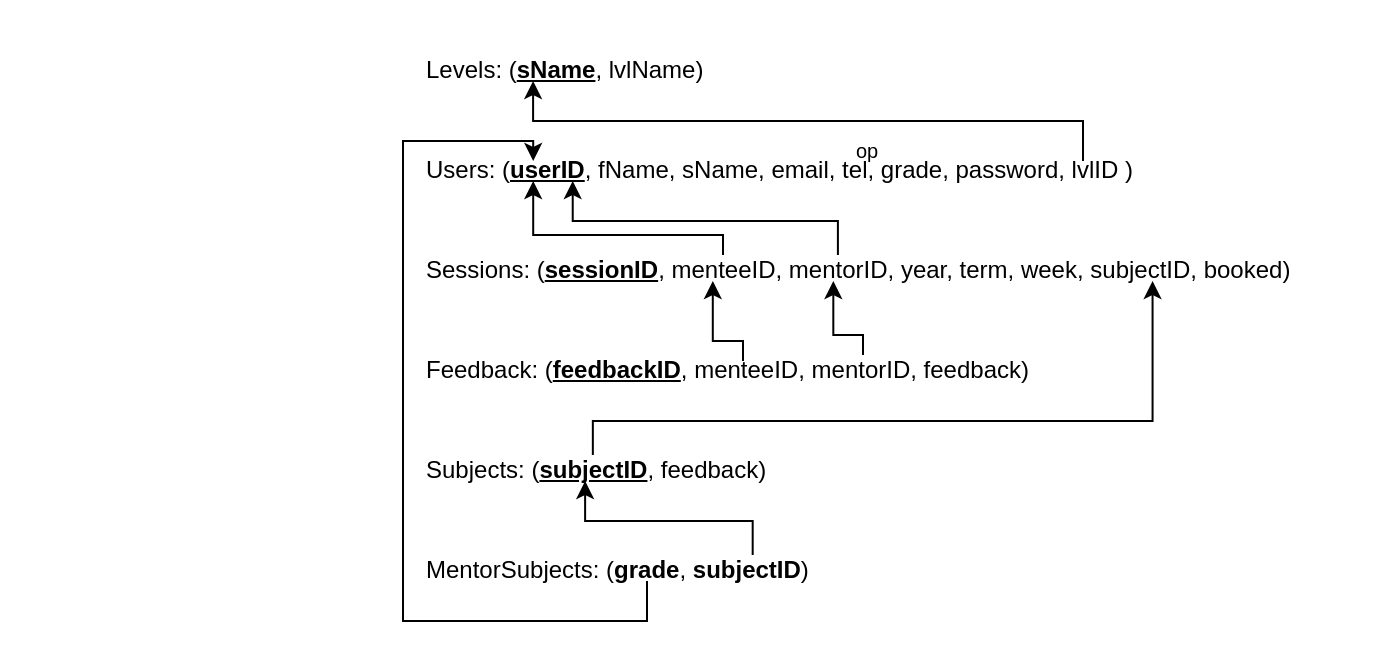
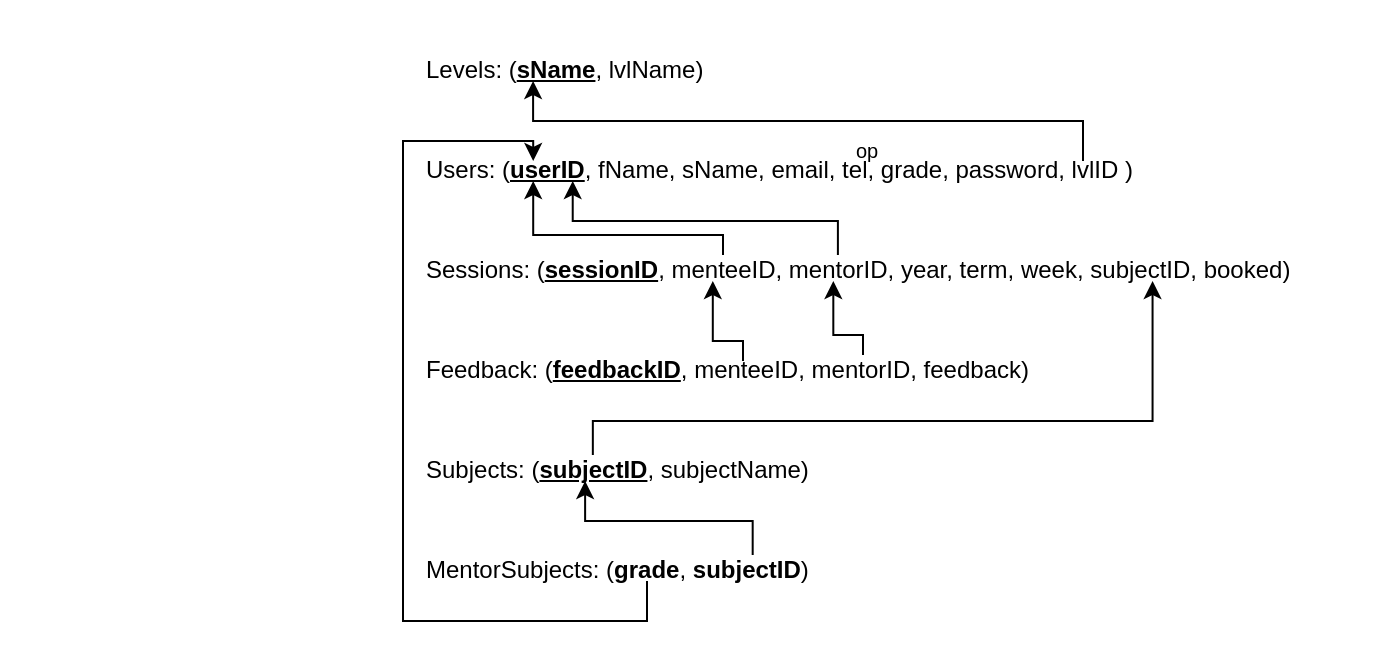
(623, 471) -> (643, 471)
